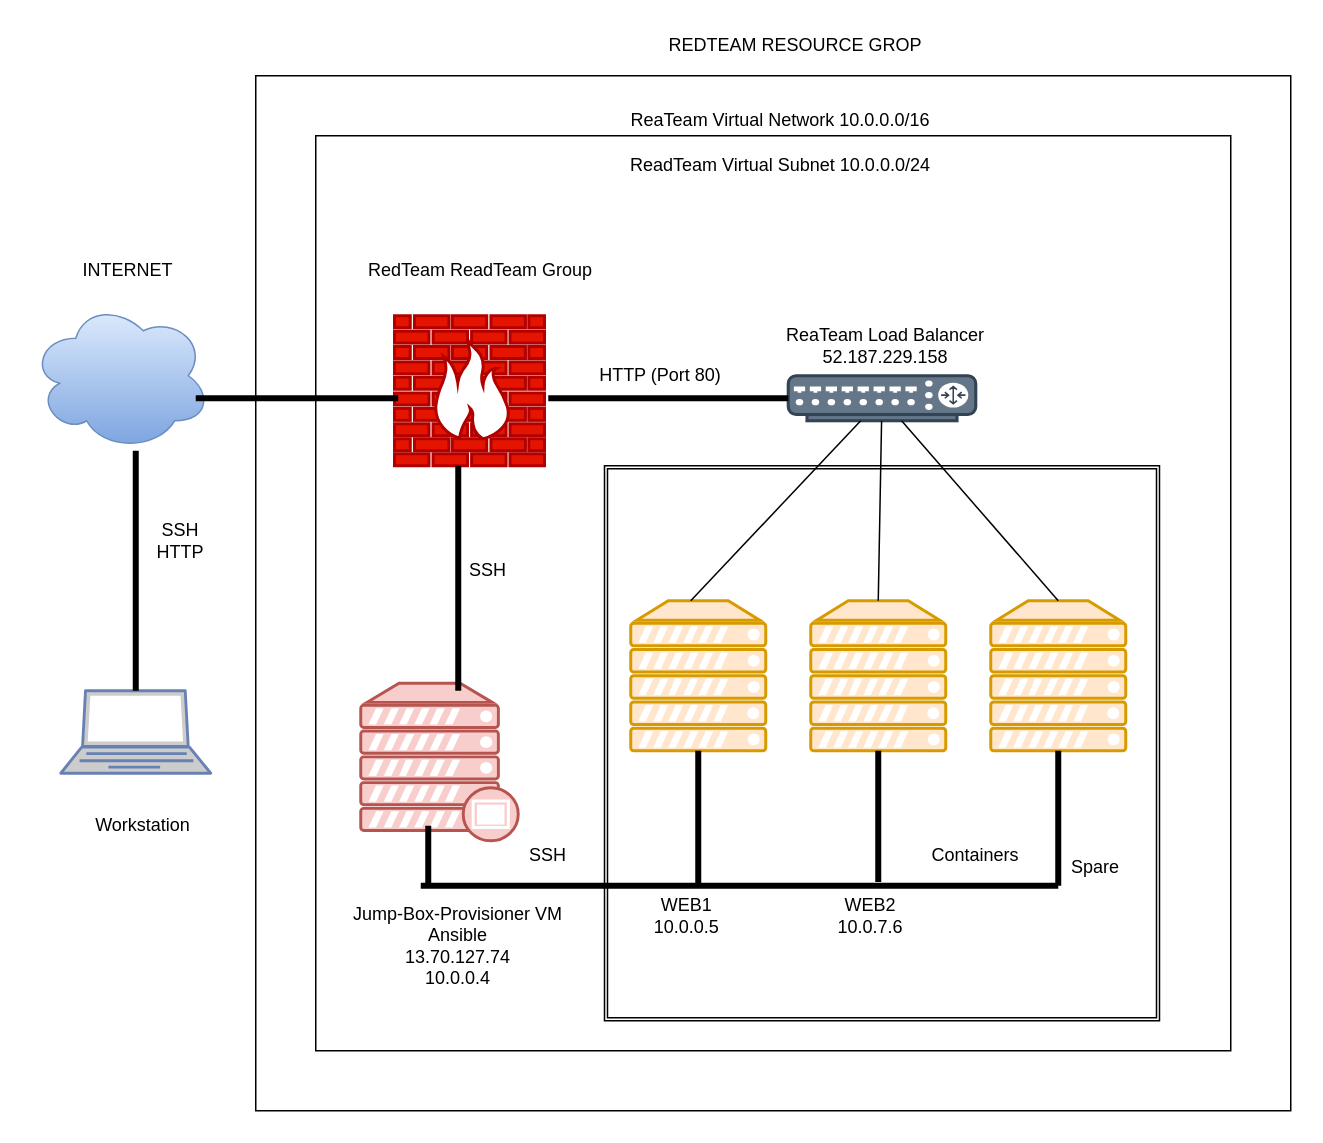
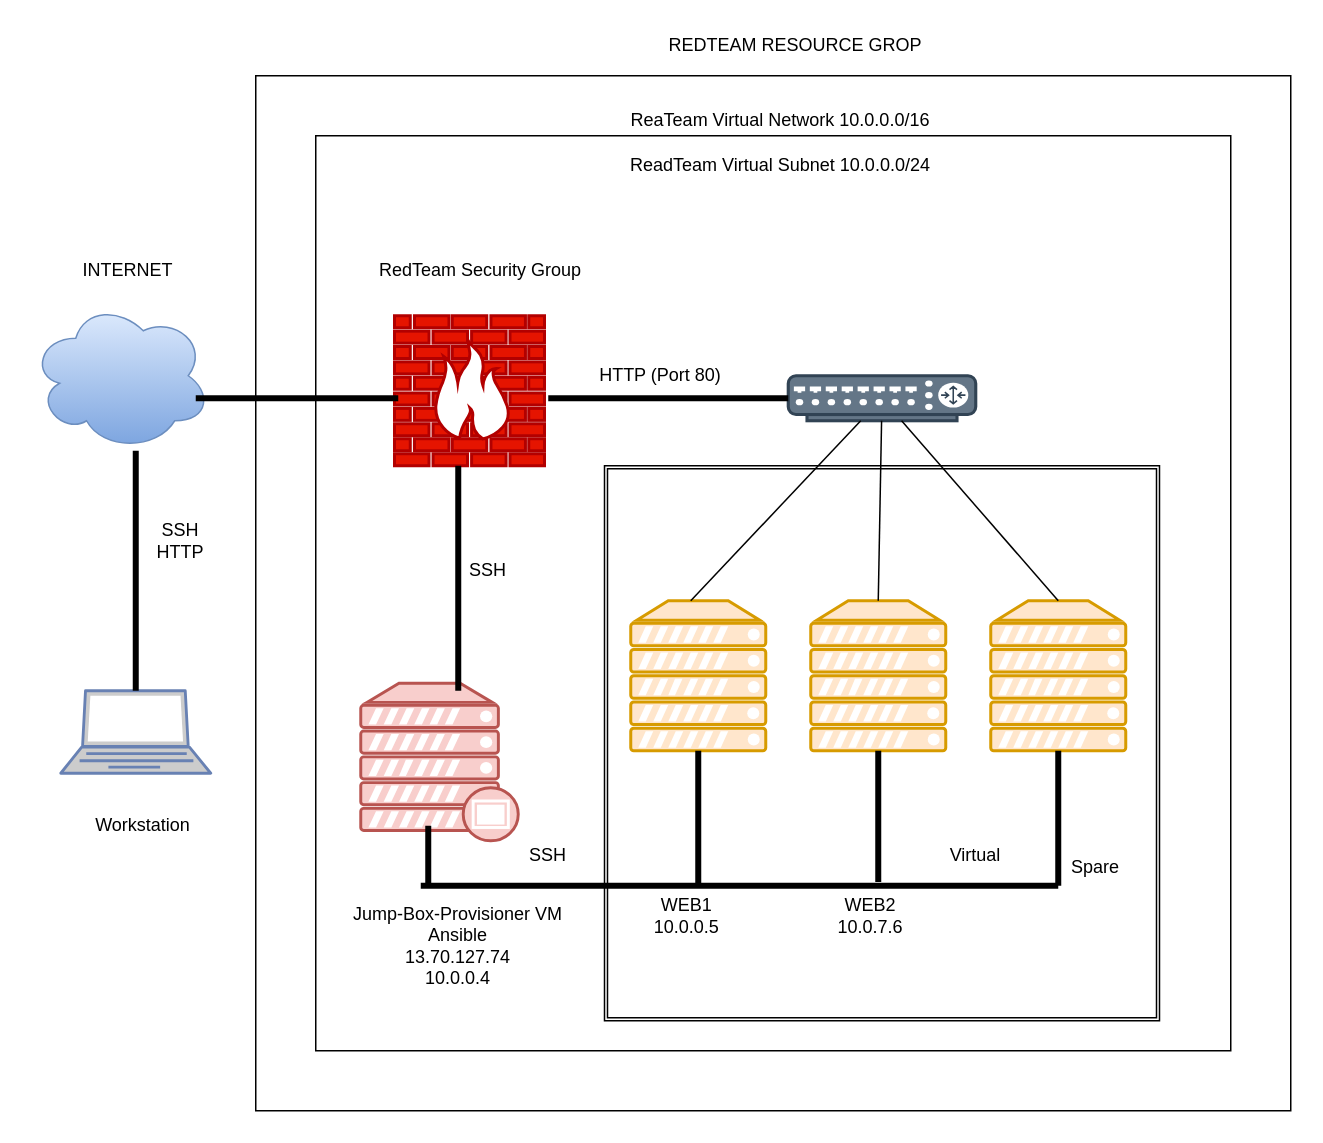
(481, 271) -> (481, 271)
(886, 346) -> none
(976, 856) -> (976, 856)
